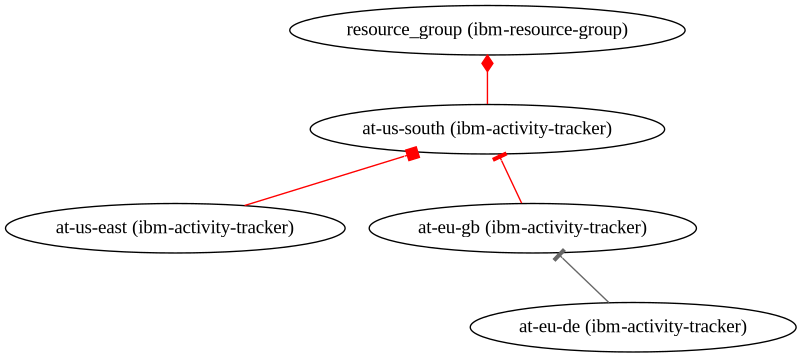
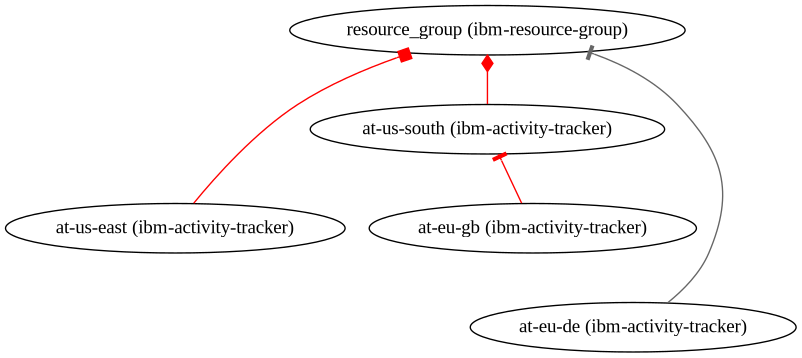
(324, 181) -> (284, 114)
(586, 280) -> (715, 158)
